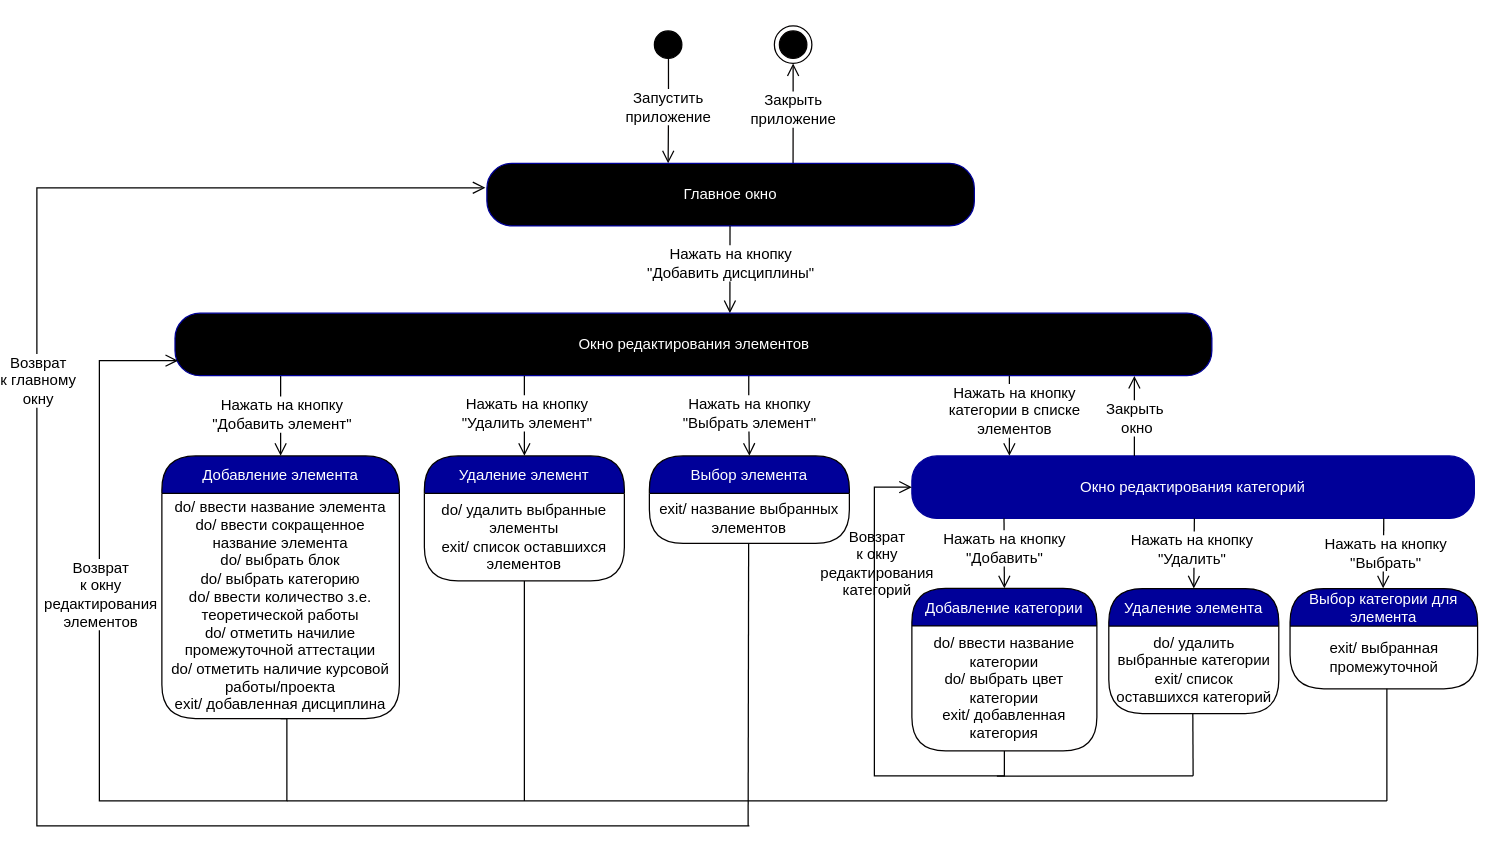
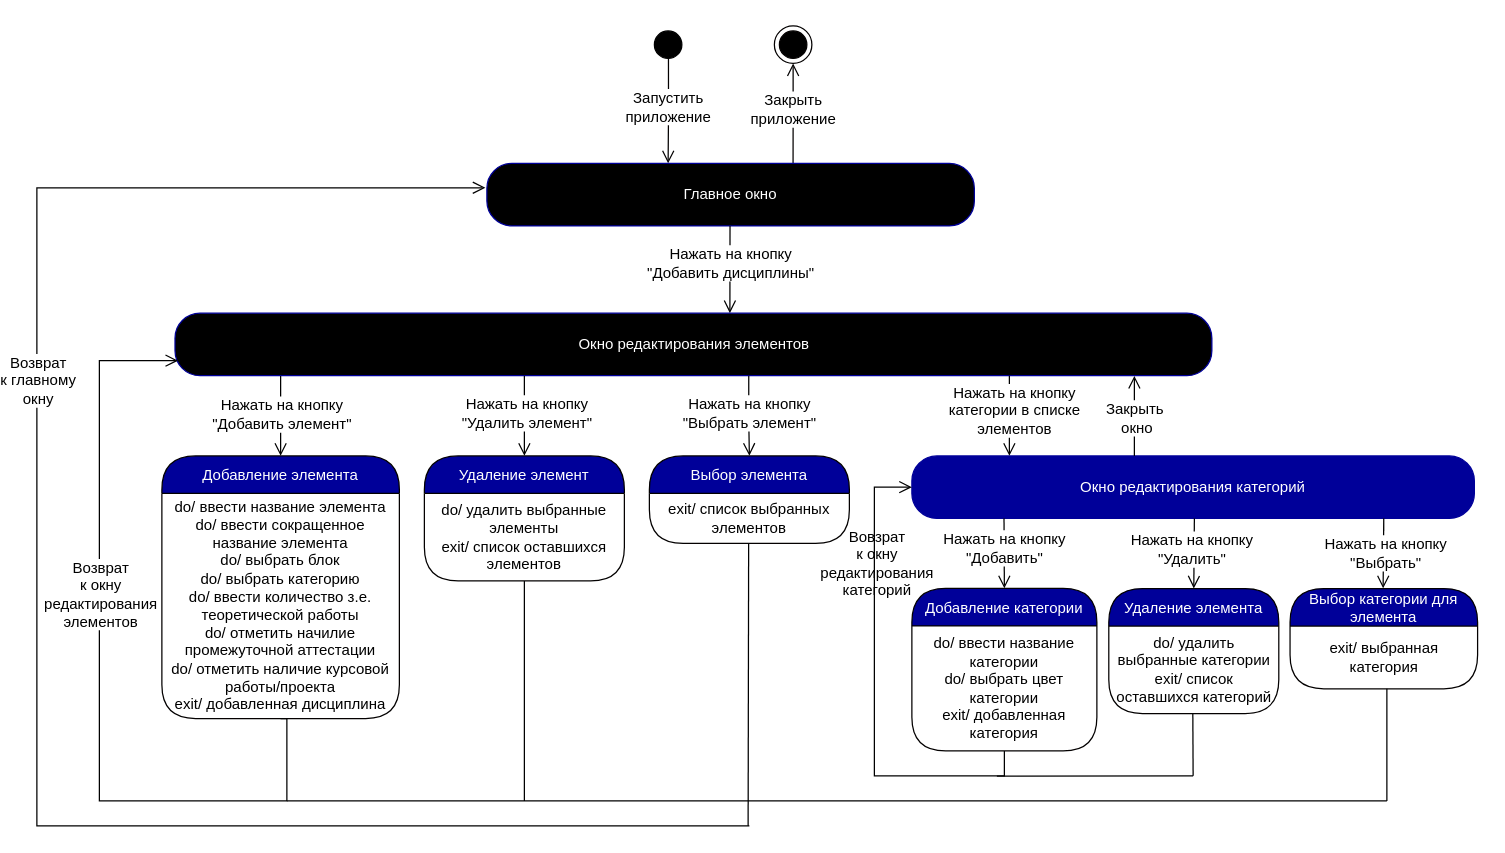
(749, 518) -> (749, 518)
(1384, 657) -> (1384, 657)
